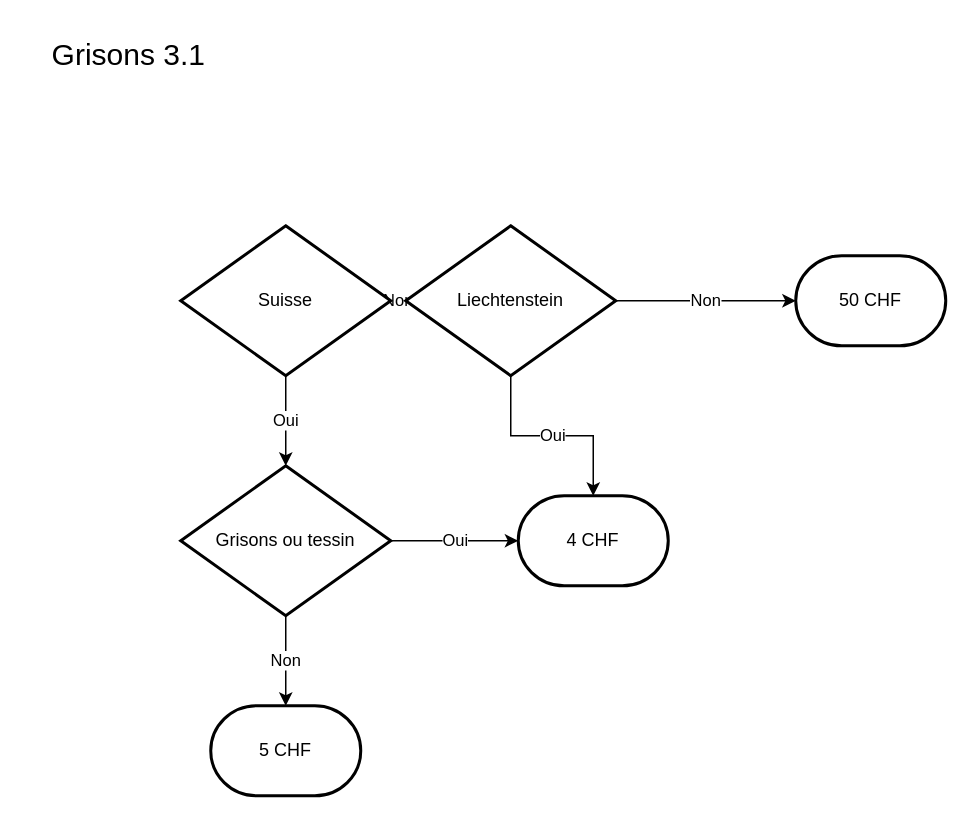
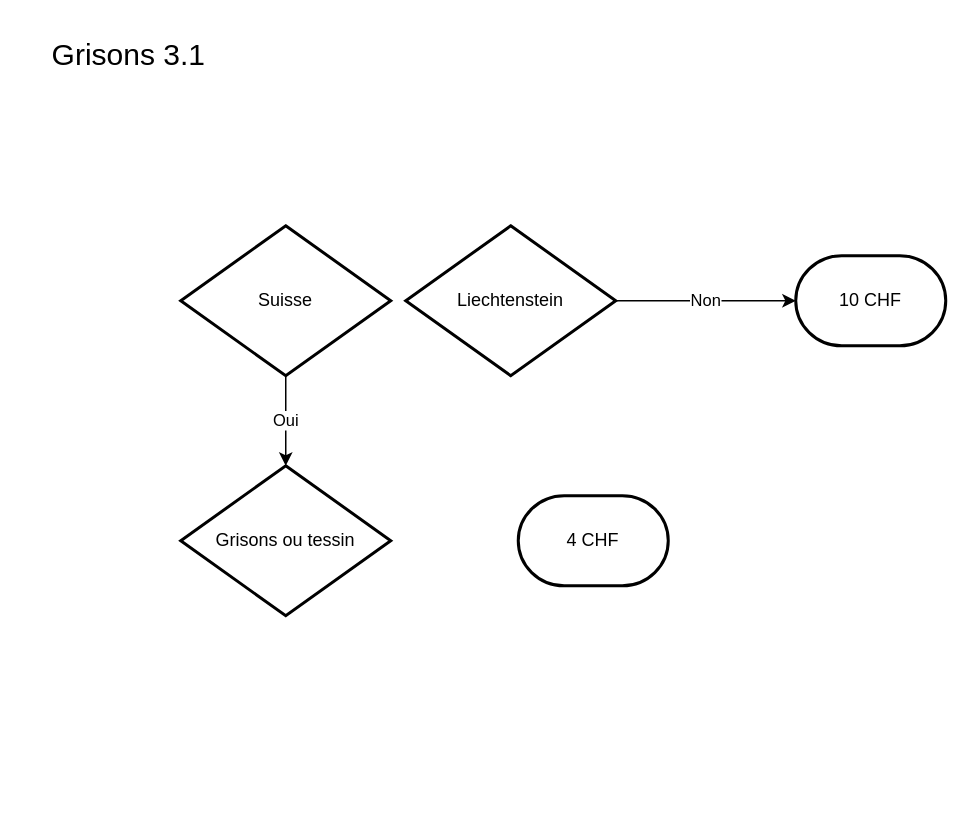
(393, 301) -> none
(871, 301) -> (871, 301)
(547, 436) -> none
(450, 541) -> none
(286, 656) -> none
(286, 751) -> none
